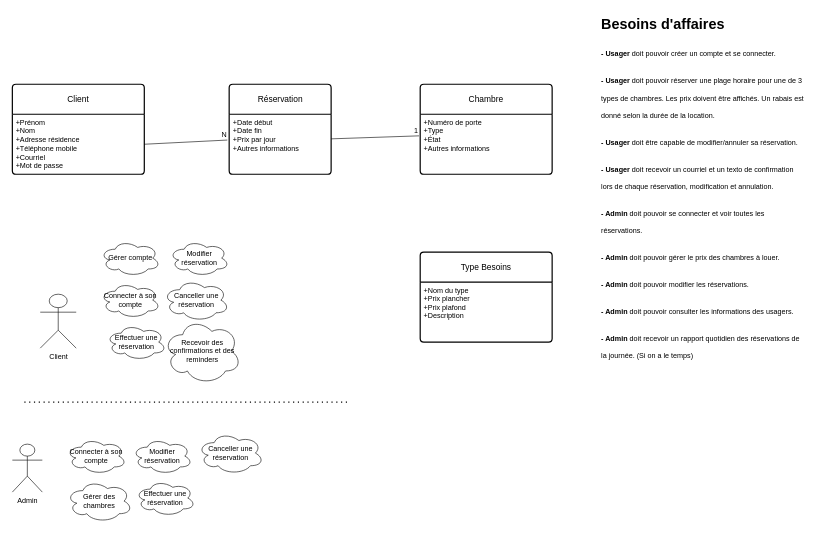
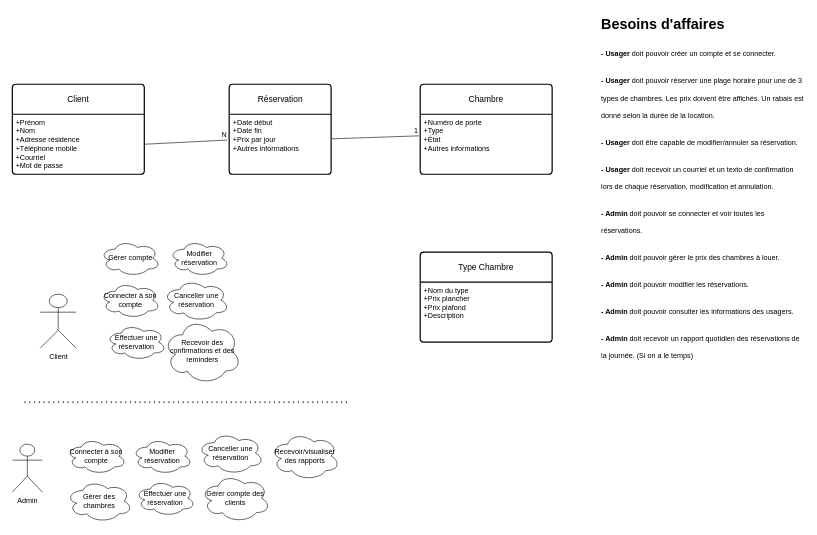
(486, 267) -> (486, 267)
none -> (305, 456)
none -> (236, 498)
